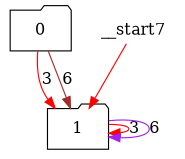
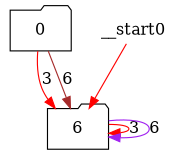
(133, 31) -> (133, 31)
(78, 129) -> (78, 129)
